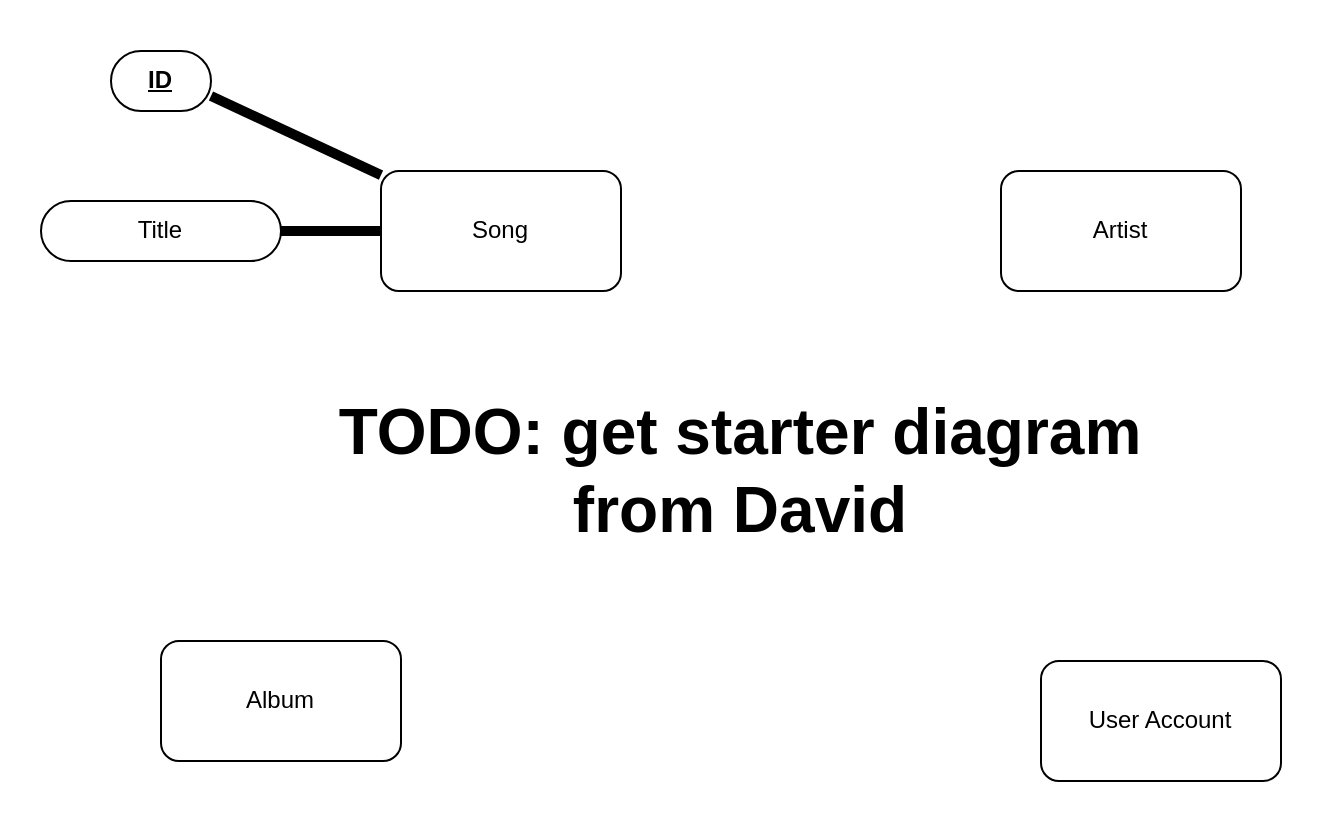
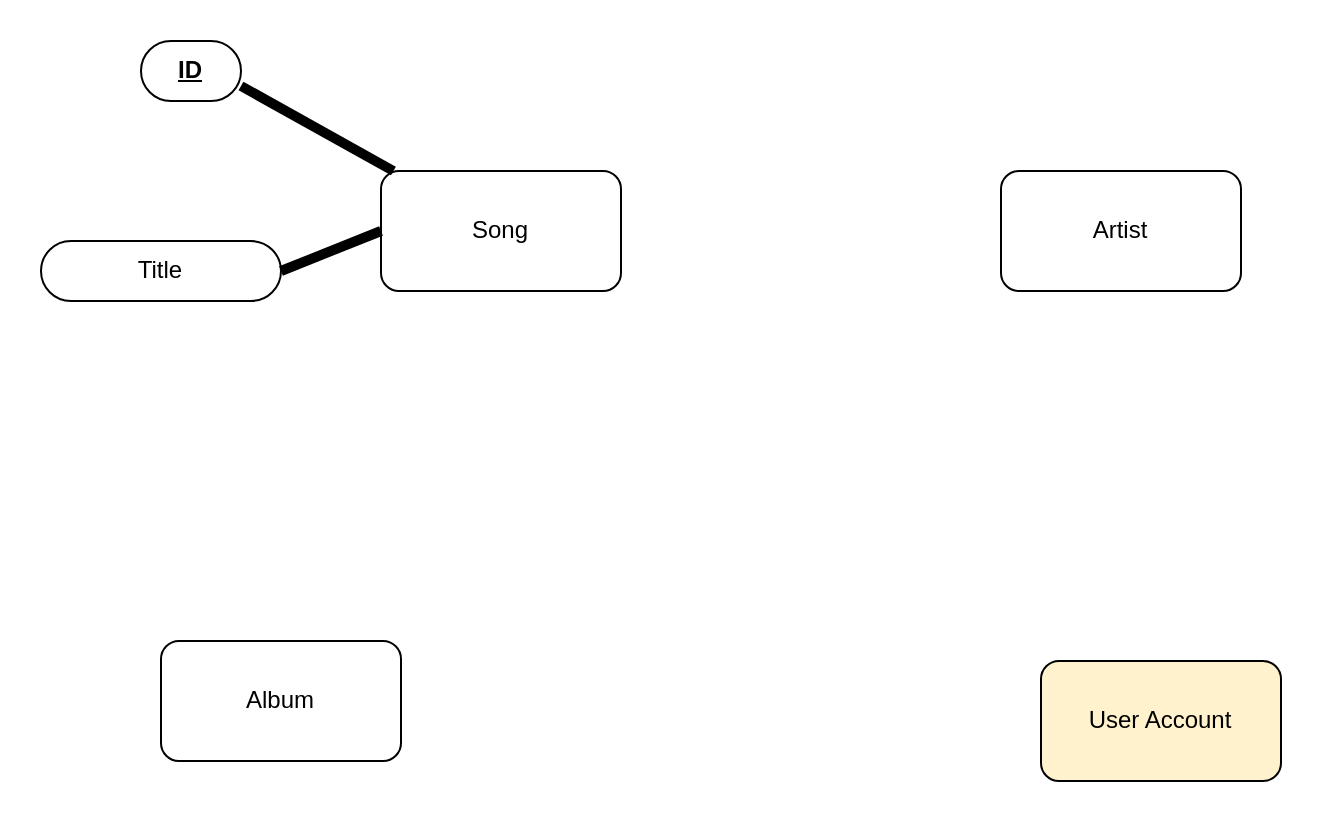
(161, 81) -> (191, 71)
(161, 231) -> (161, 271)
(741, 471) -> none
(1161, 721) -> (1161, 721)
